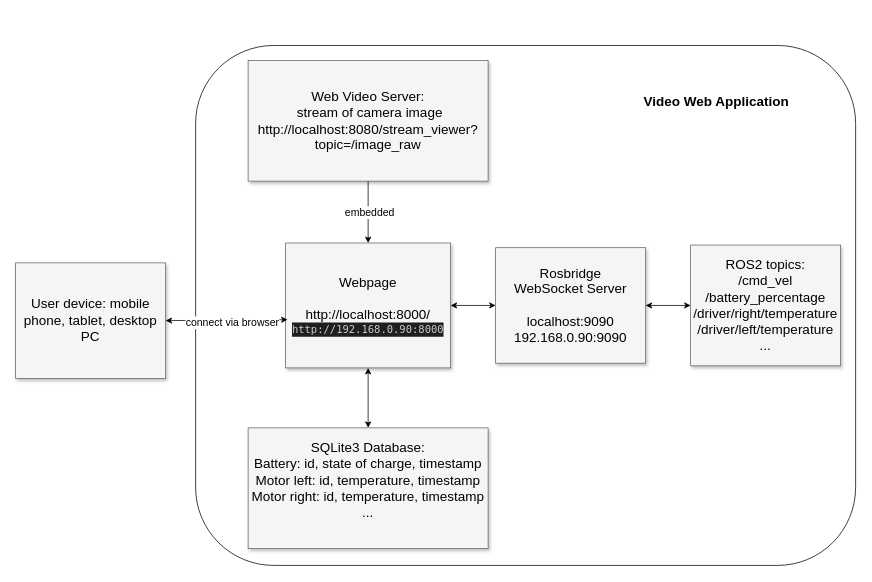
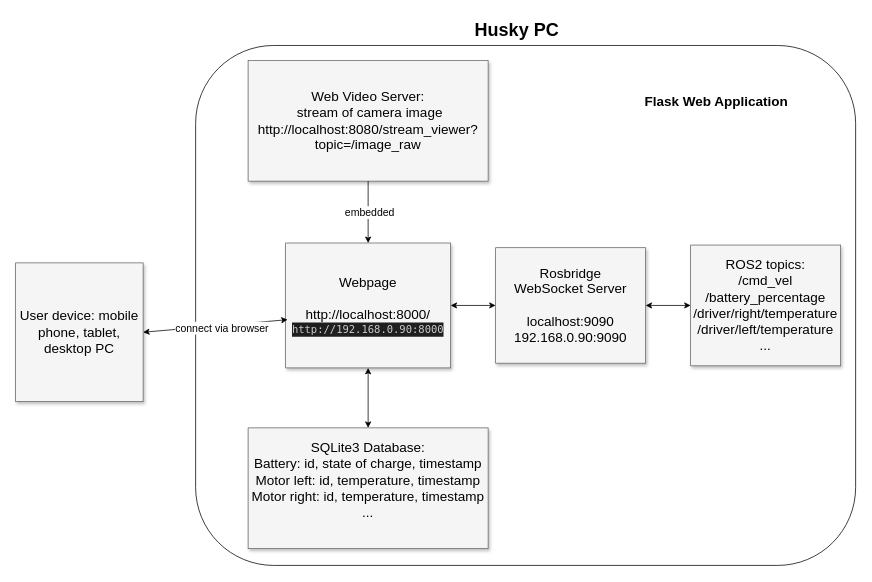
none -> (516, 30)
(716, 102) -> (716, 102)
(90, 321) -> (79, 332)
